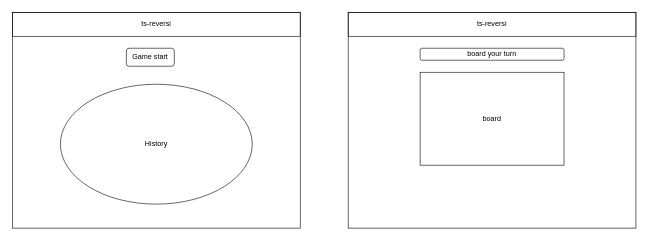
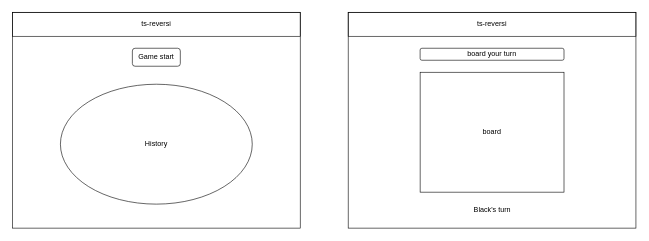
(150, 57) -> (156, 57)
(492, 119) -> (492, 132)
none -> (492, 210)
